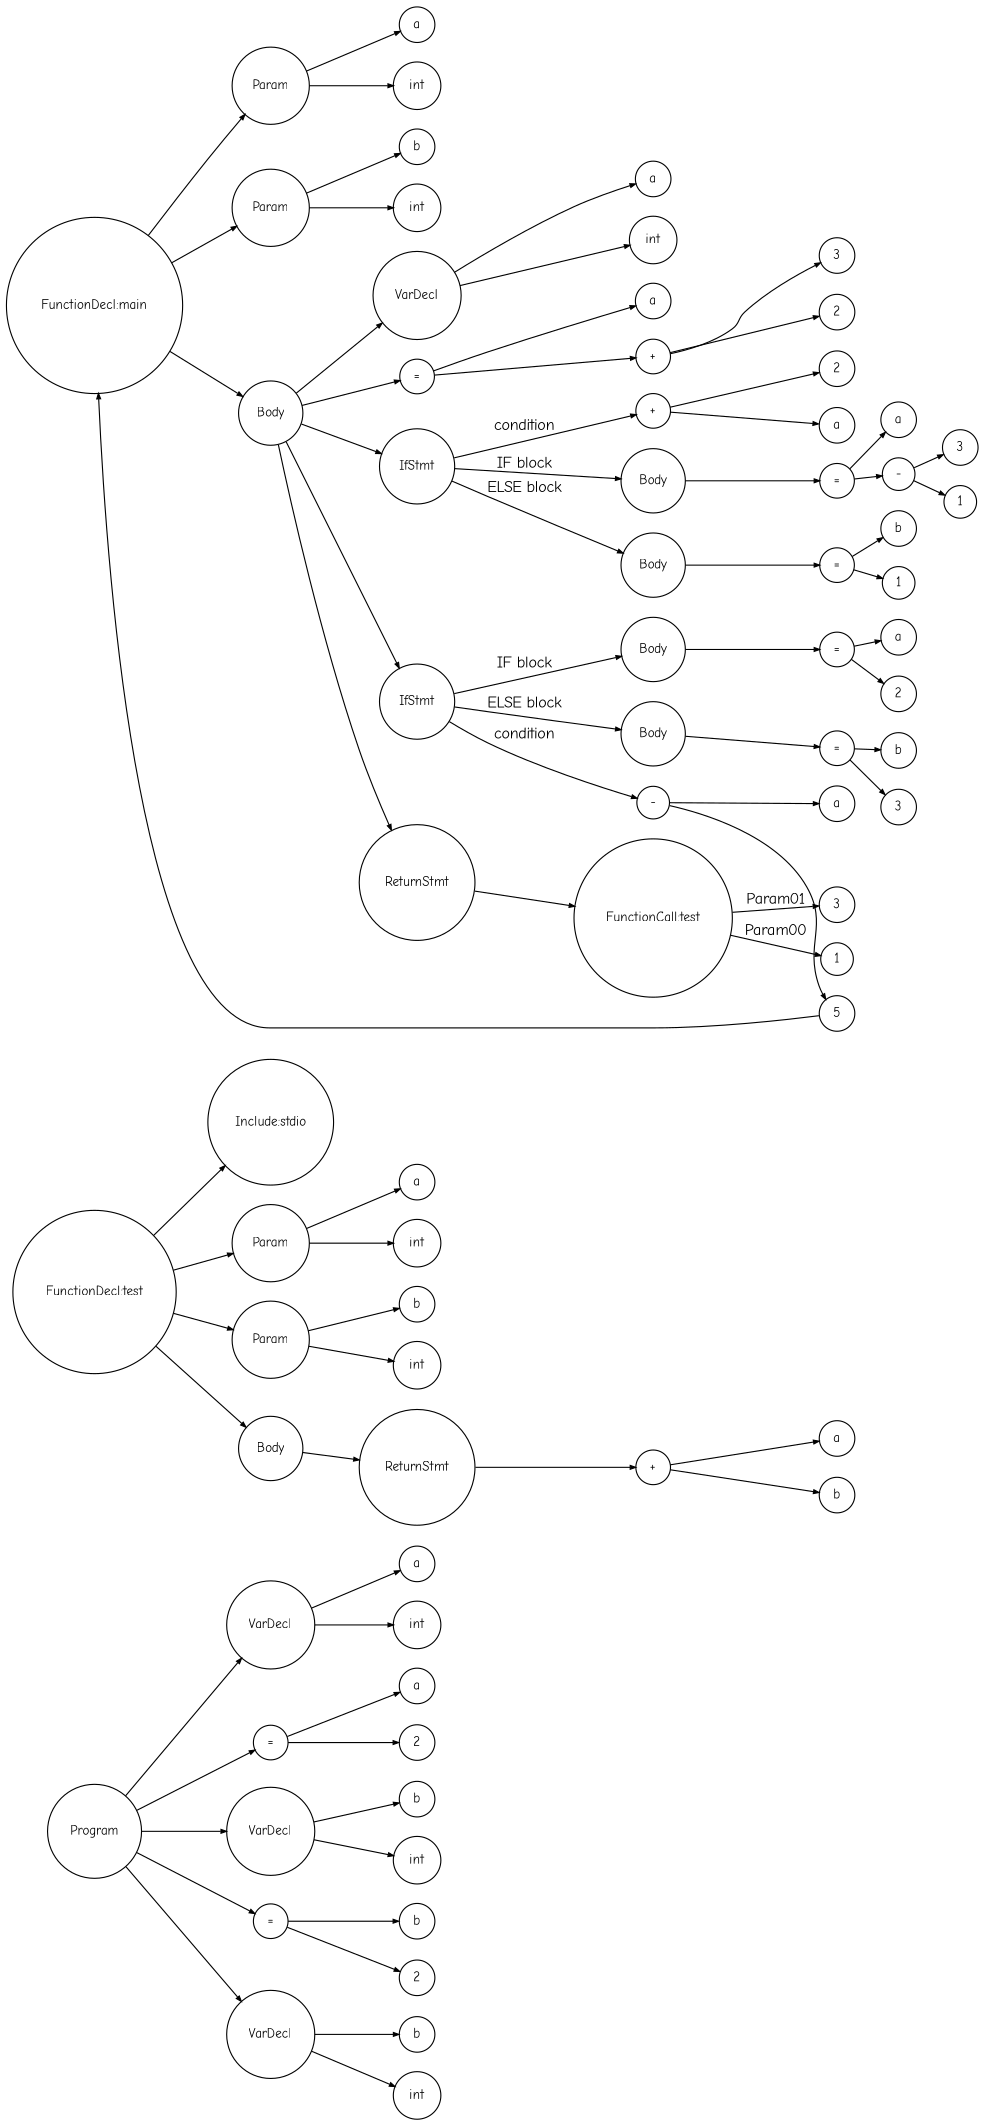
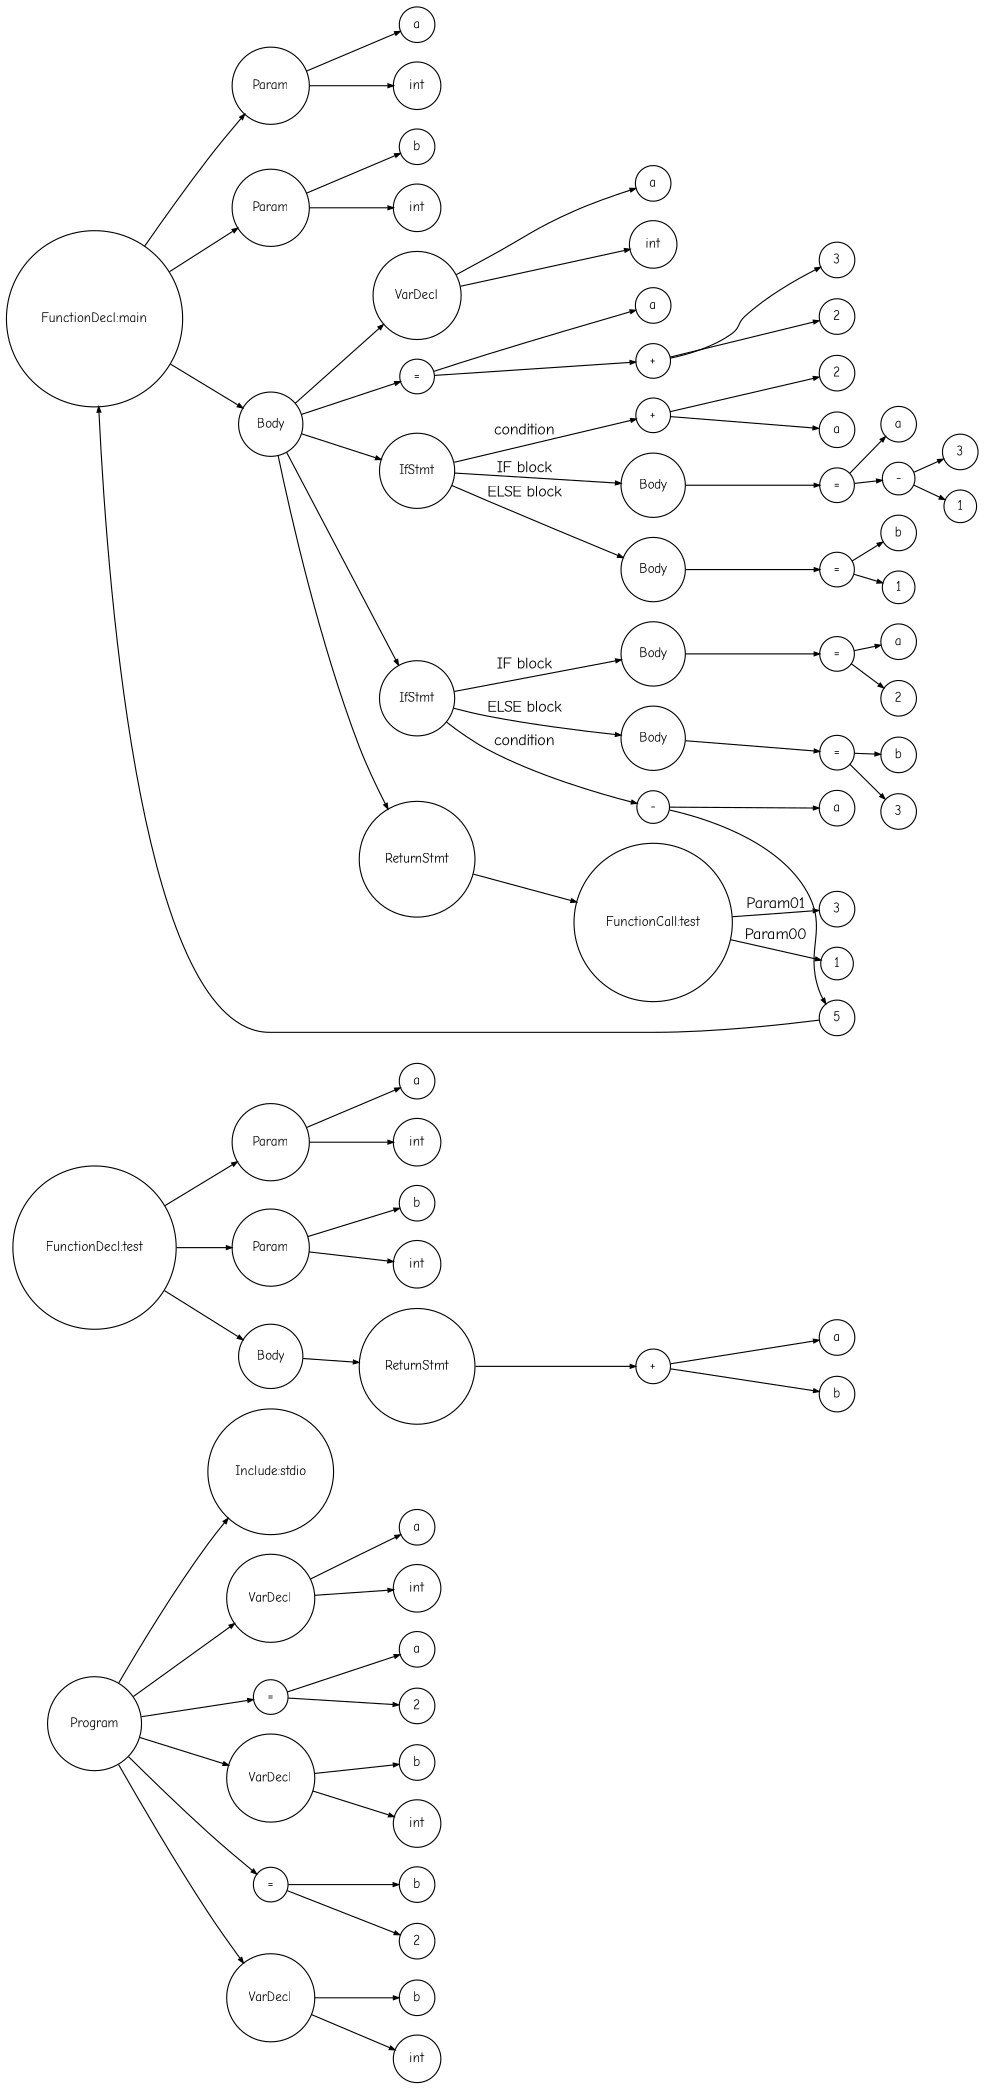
(187, 1203) -> (169, 1601)
